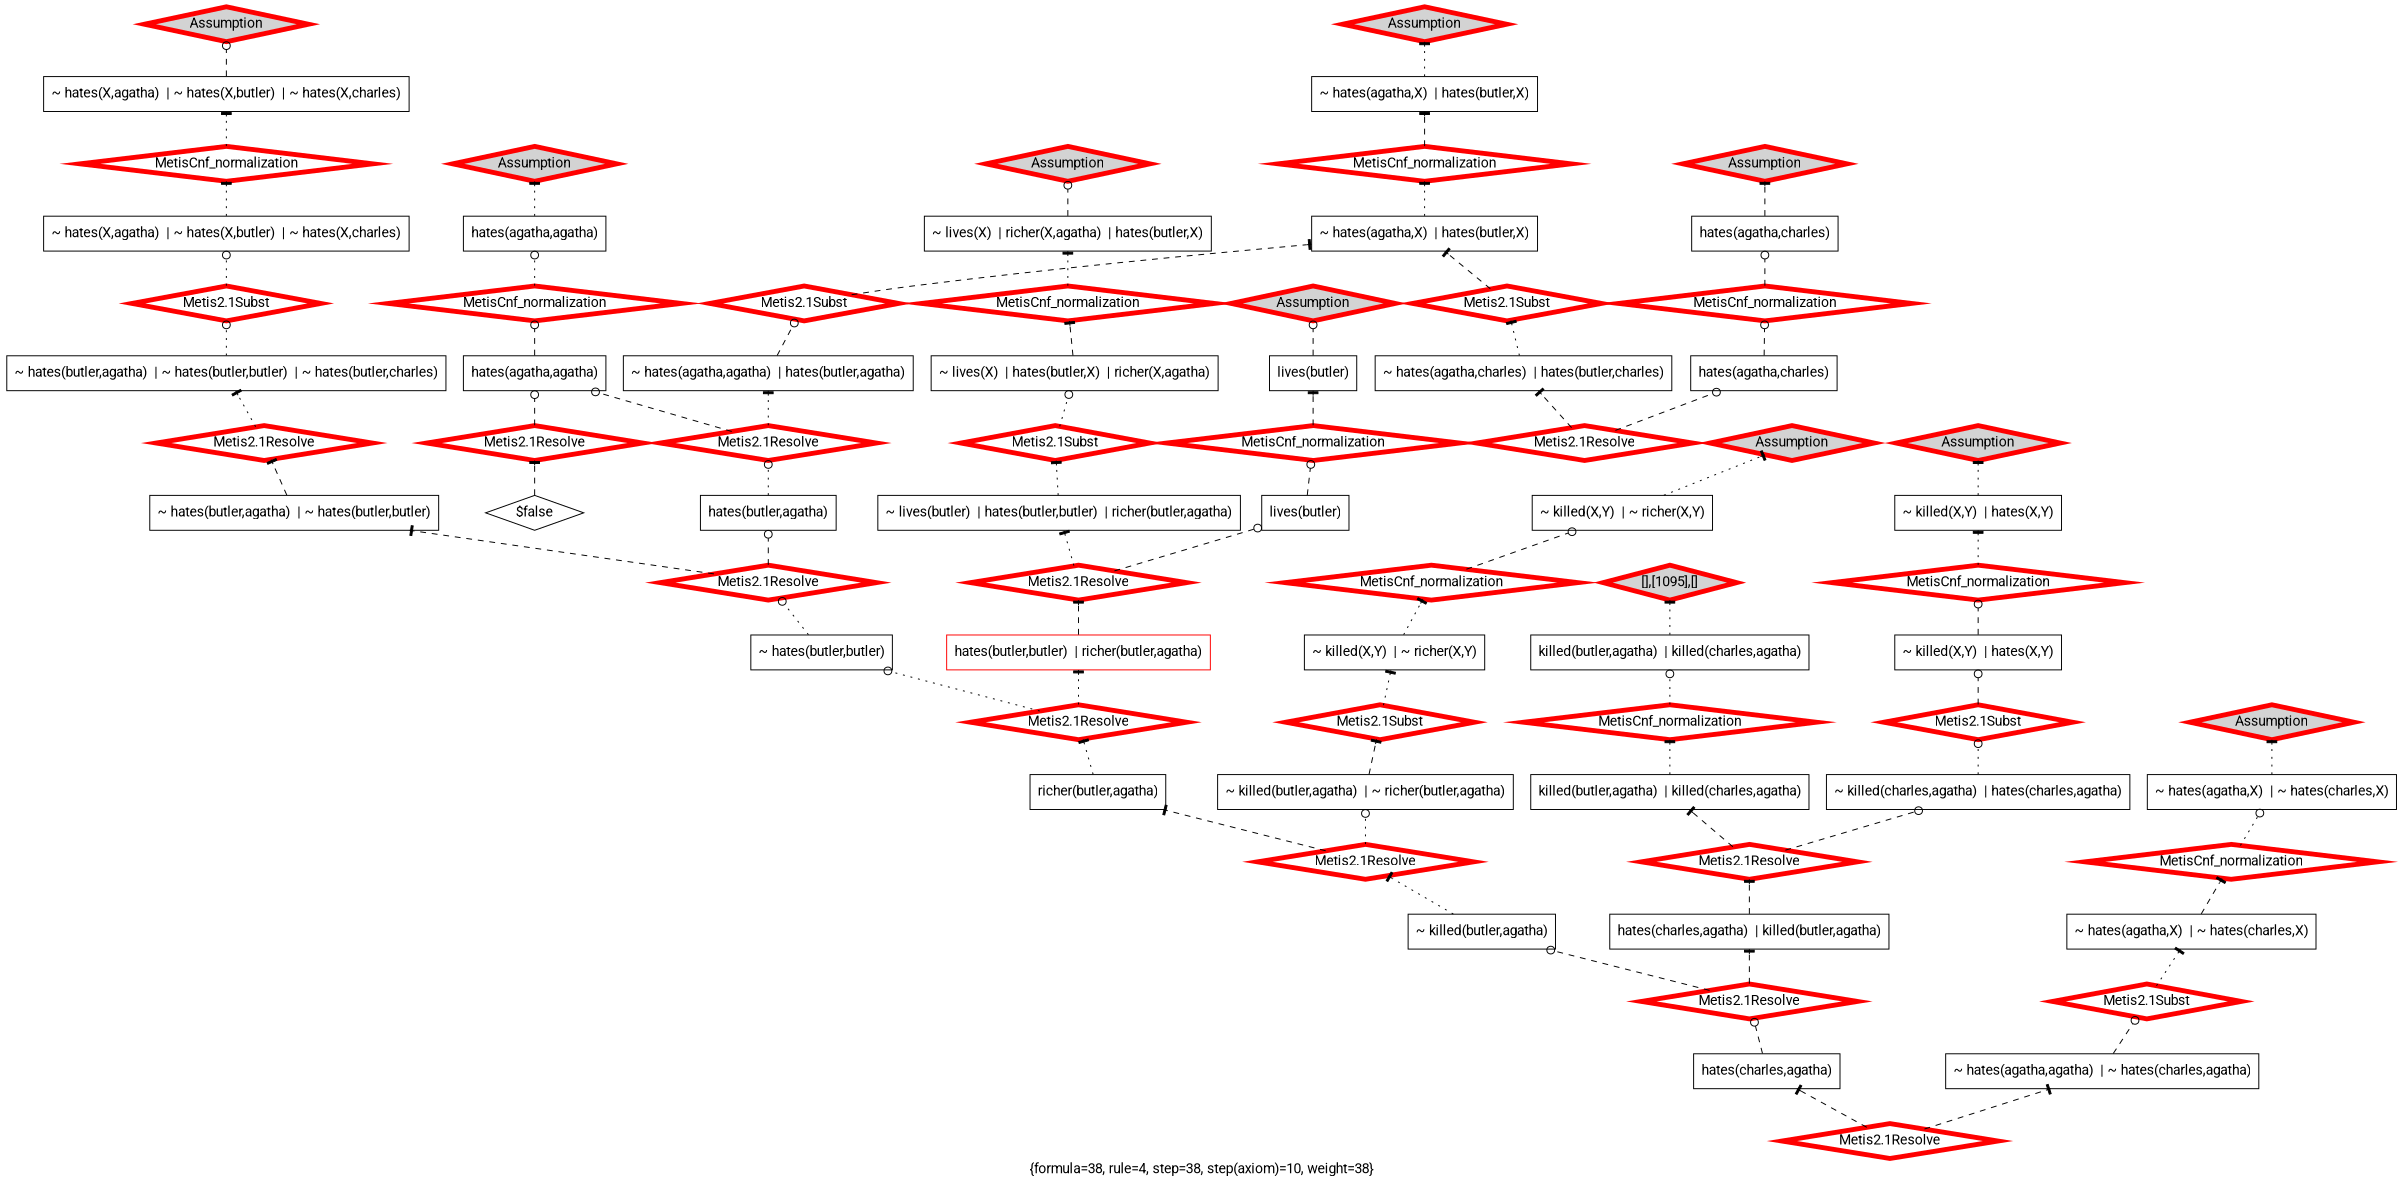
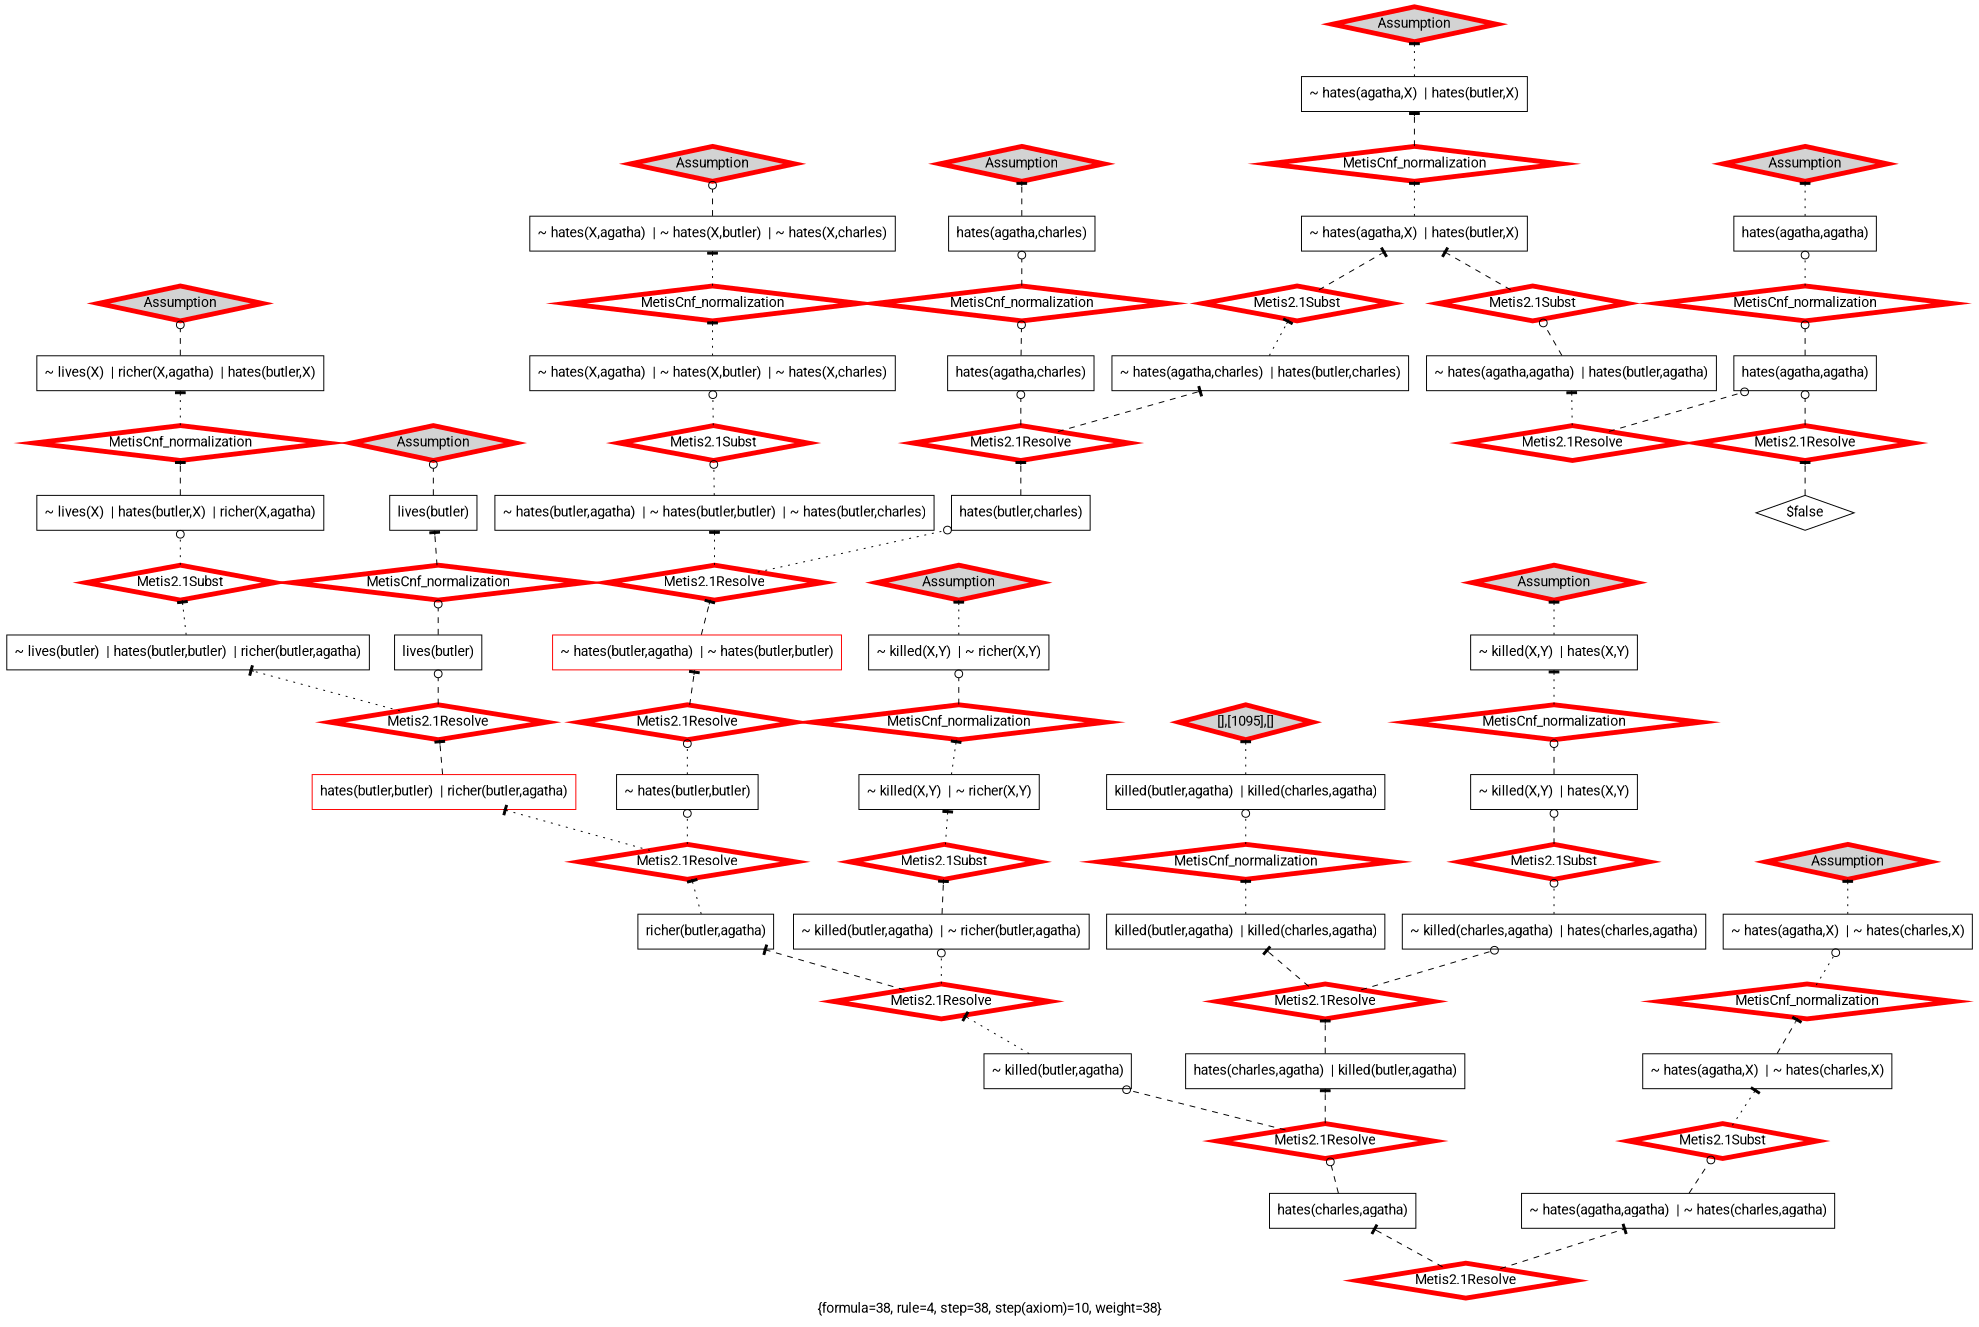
(294, 513) -> (697, 652)
(768, 513) -> none
none -> (1021, 513)
